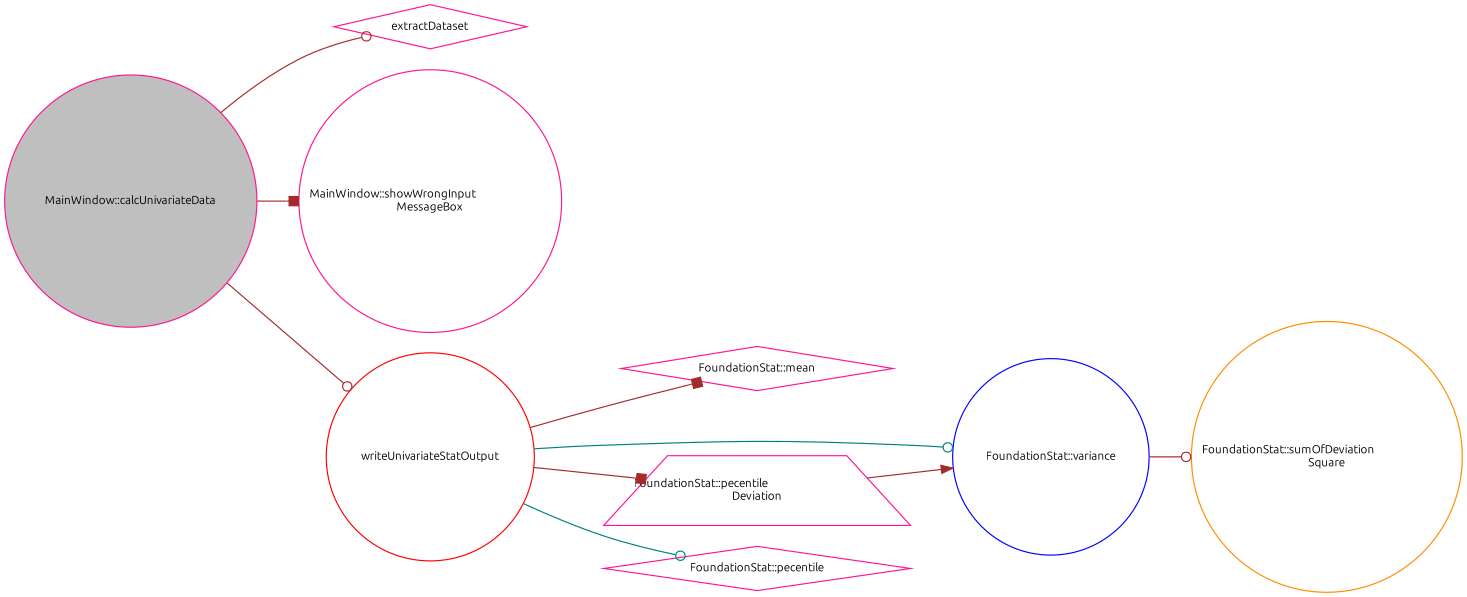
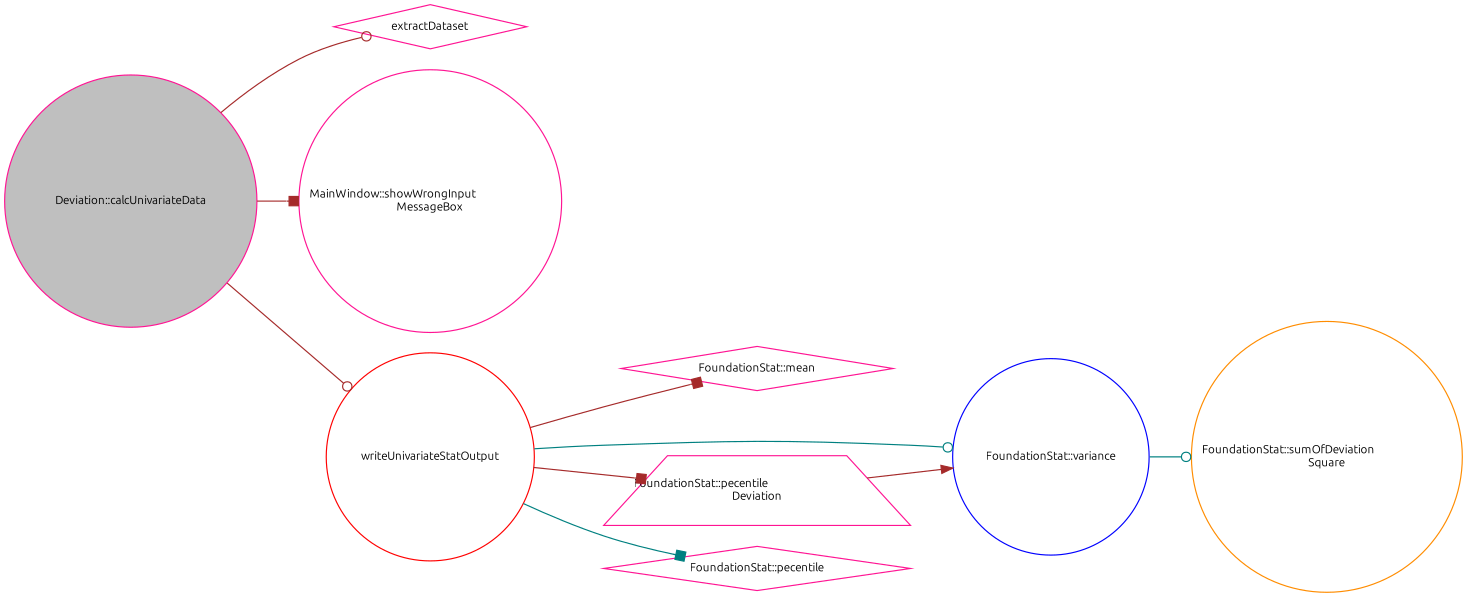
(131, 201) -> (131, 201)
(1166, 457) -> (1166, 457)
(598, 534) -> (598, 534)
